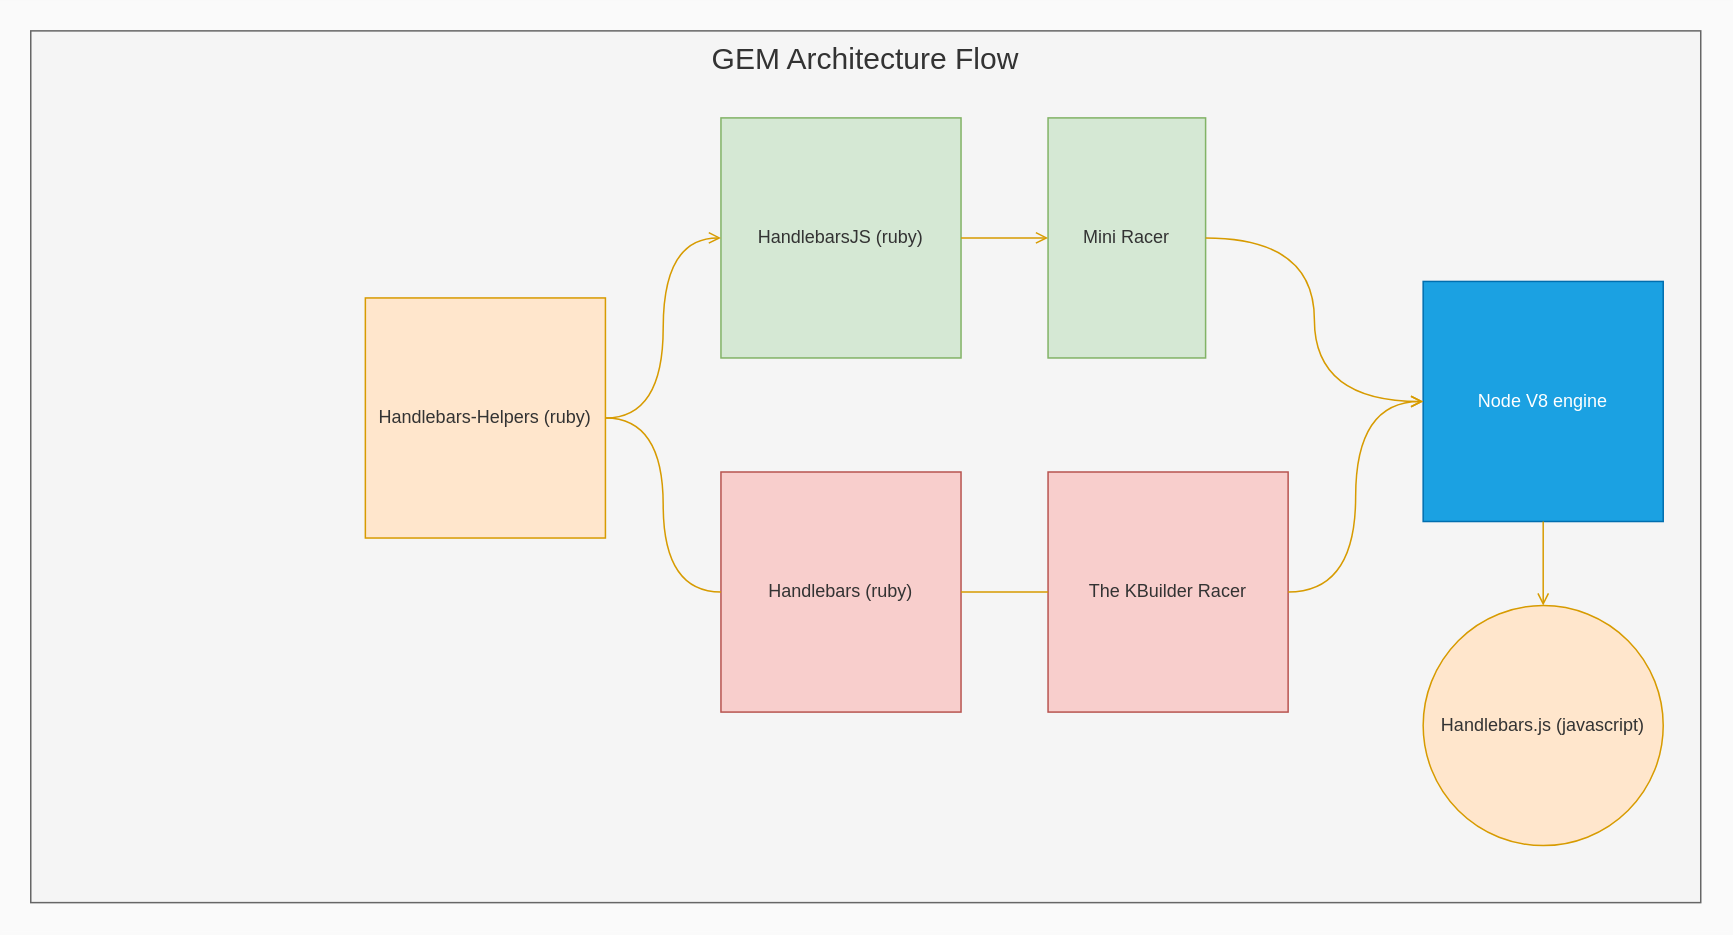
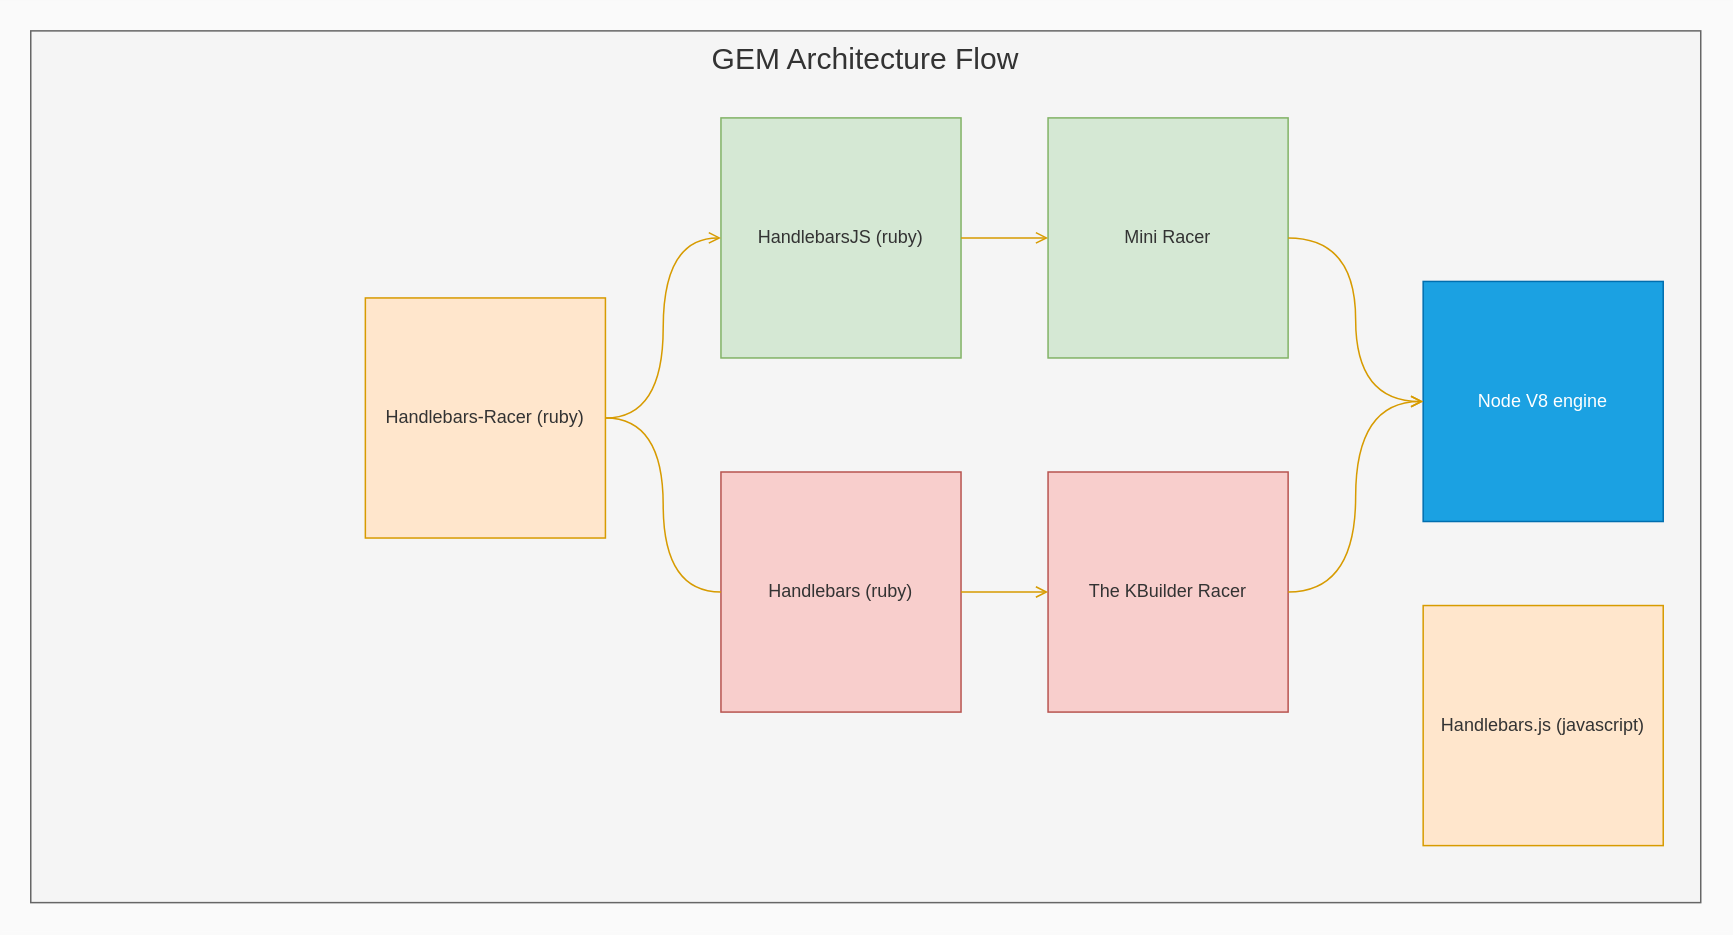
(1127, 238) -> (1168, 238)
(485, 418) -> (485, 418)
(1543, 562) -> none
(1042, 592) -> (1041, 592)
(1543, 725) -> (1543, 725)
